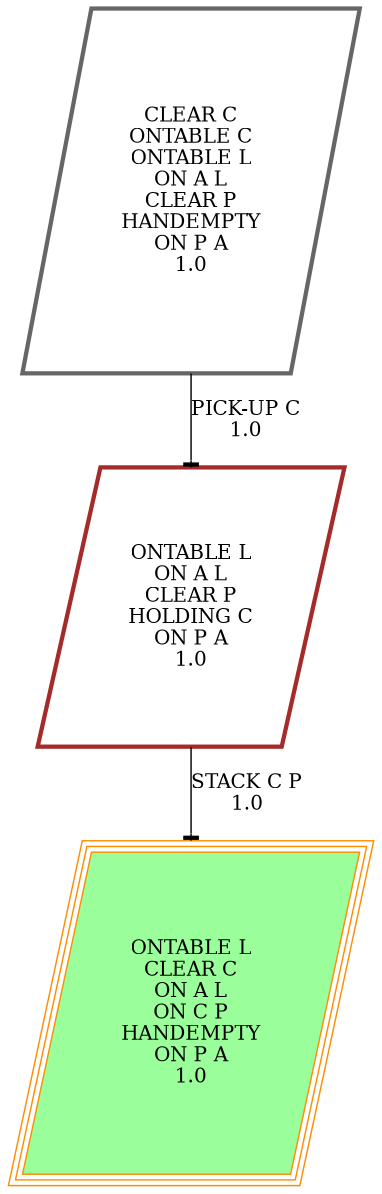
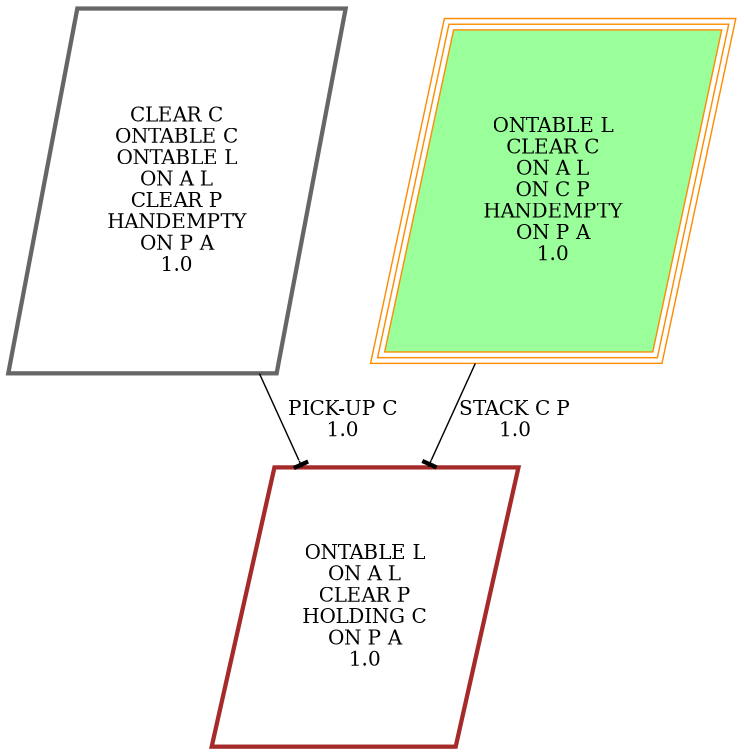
(191, 790) -> (453, 412)
